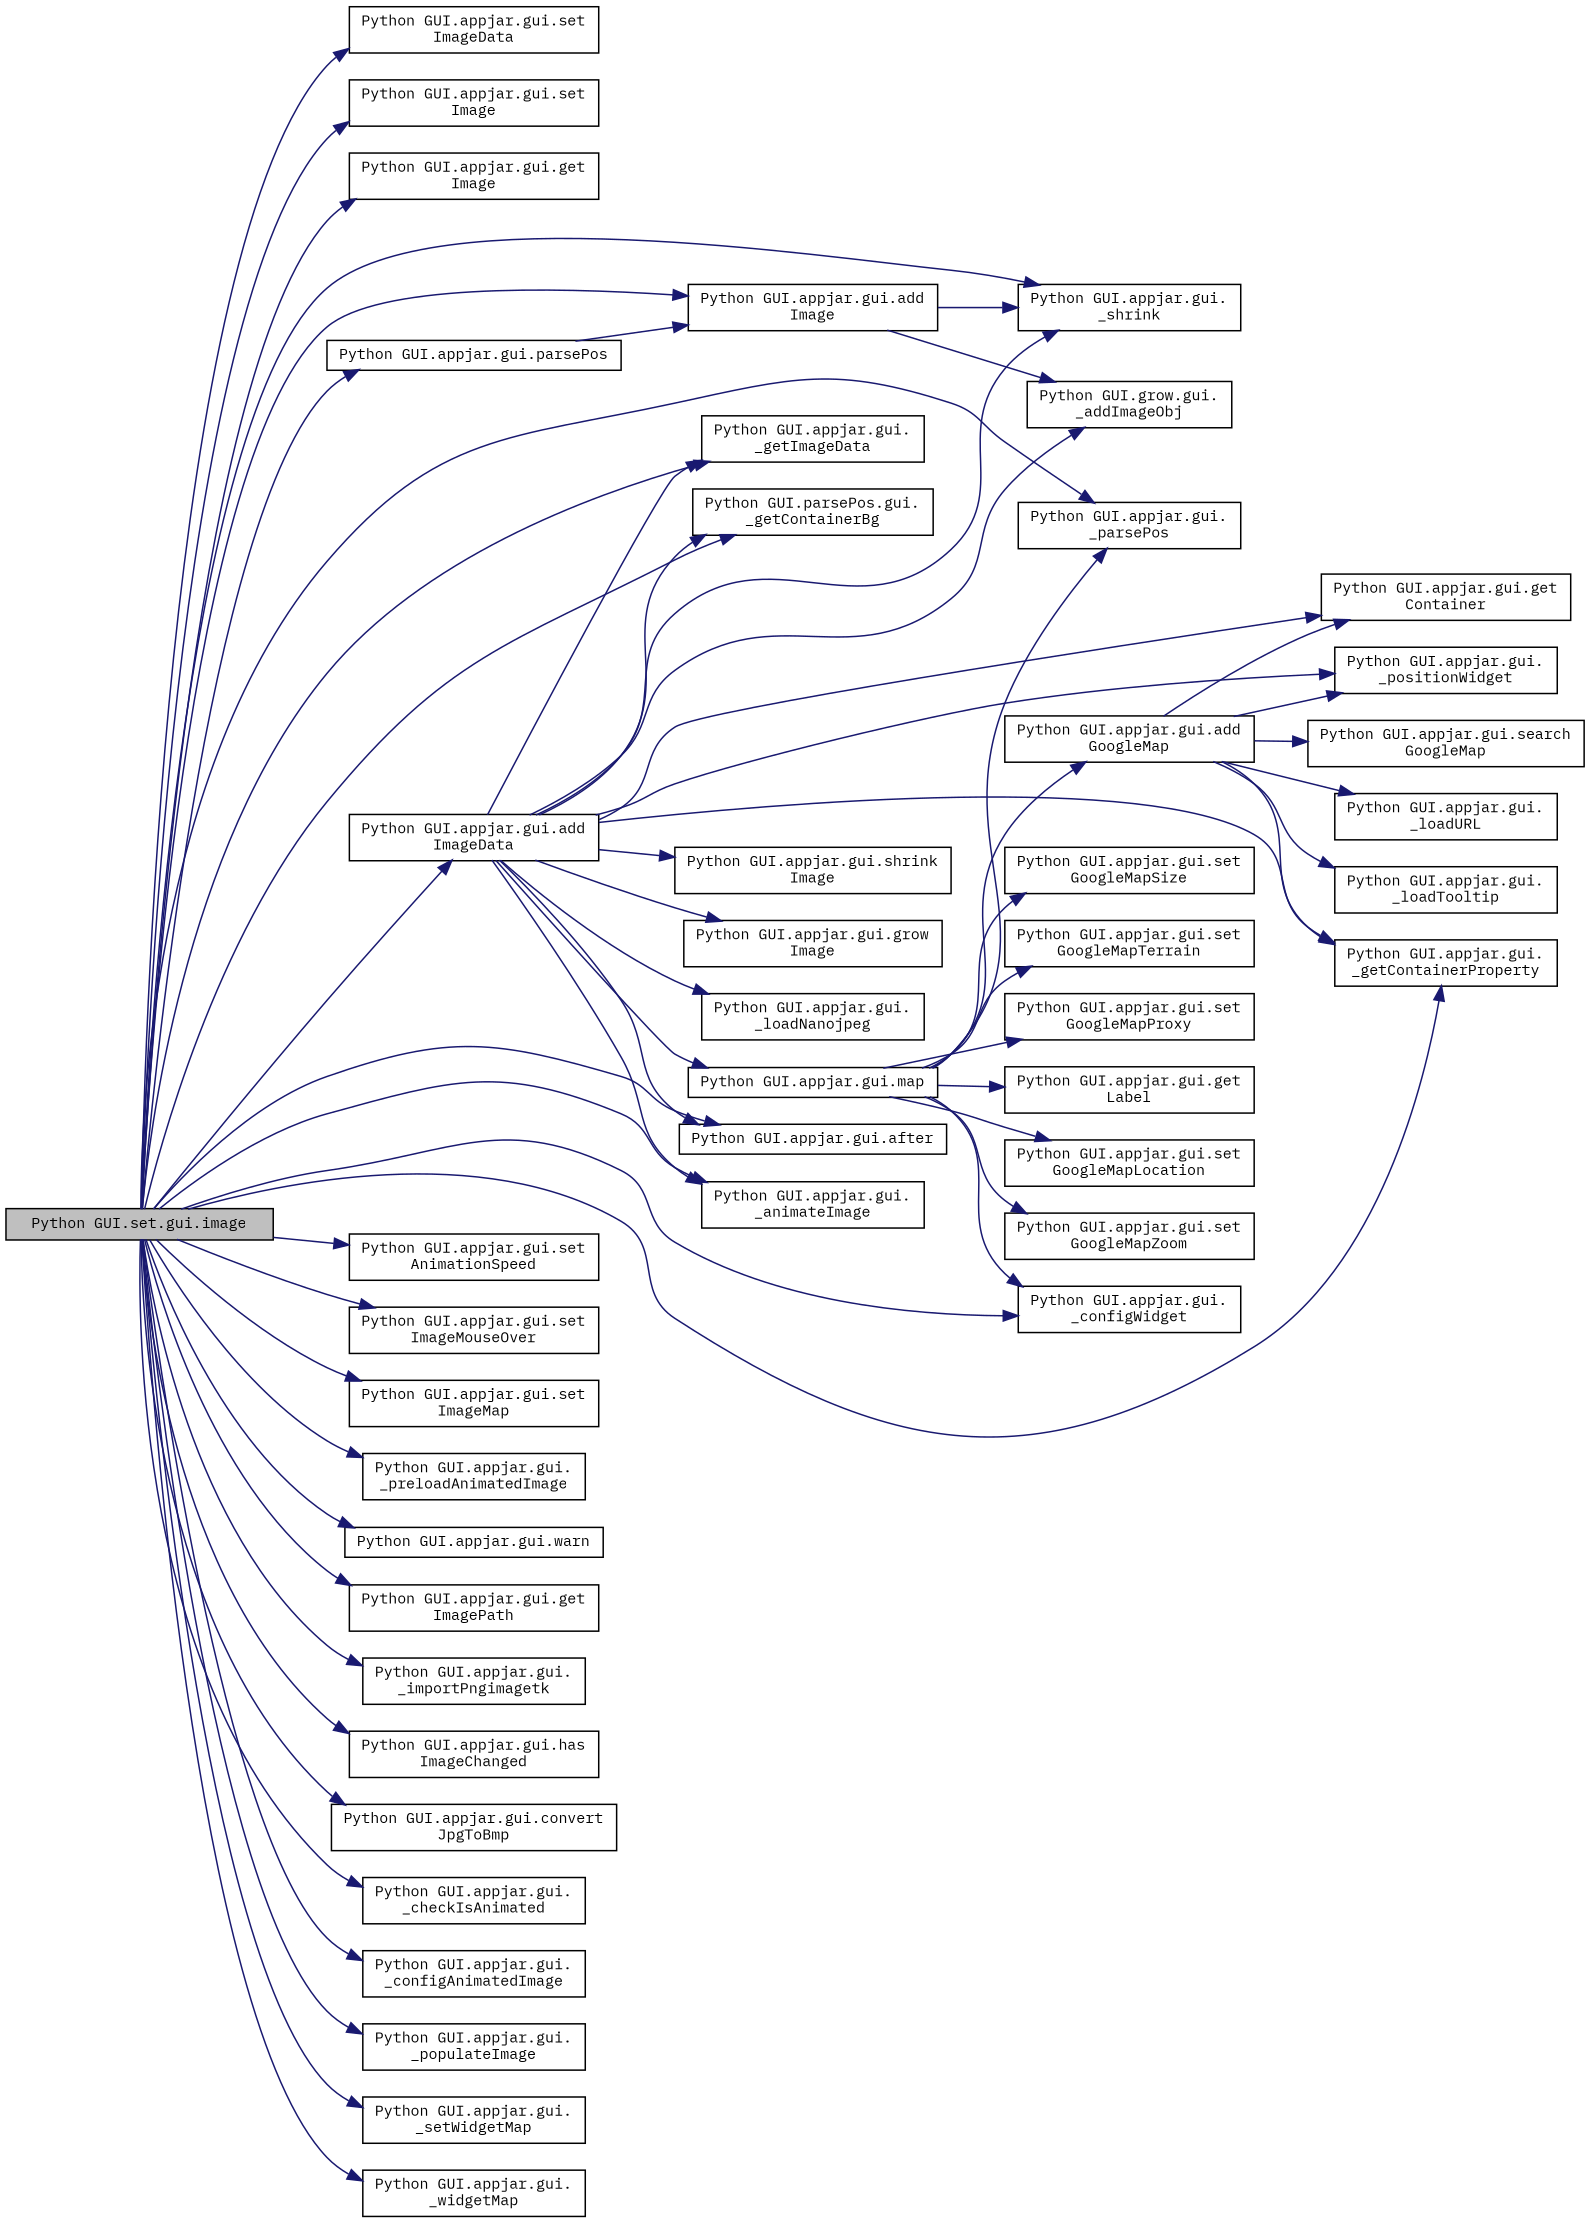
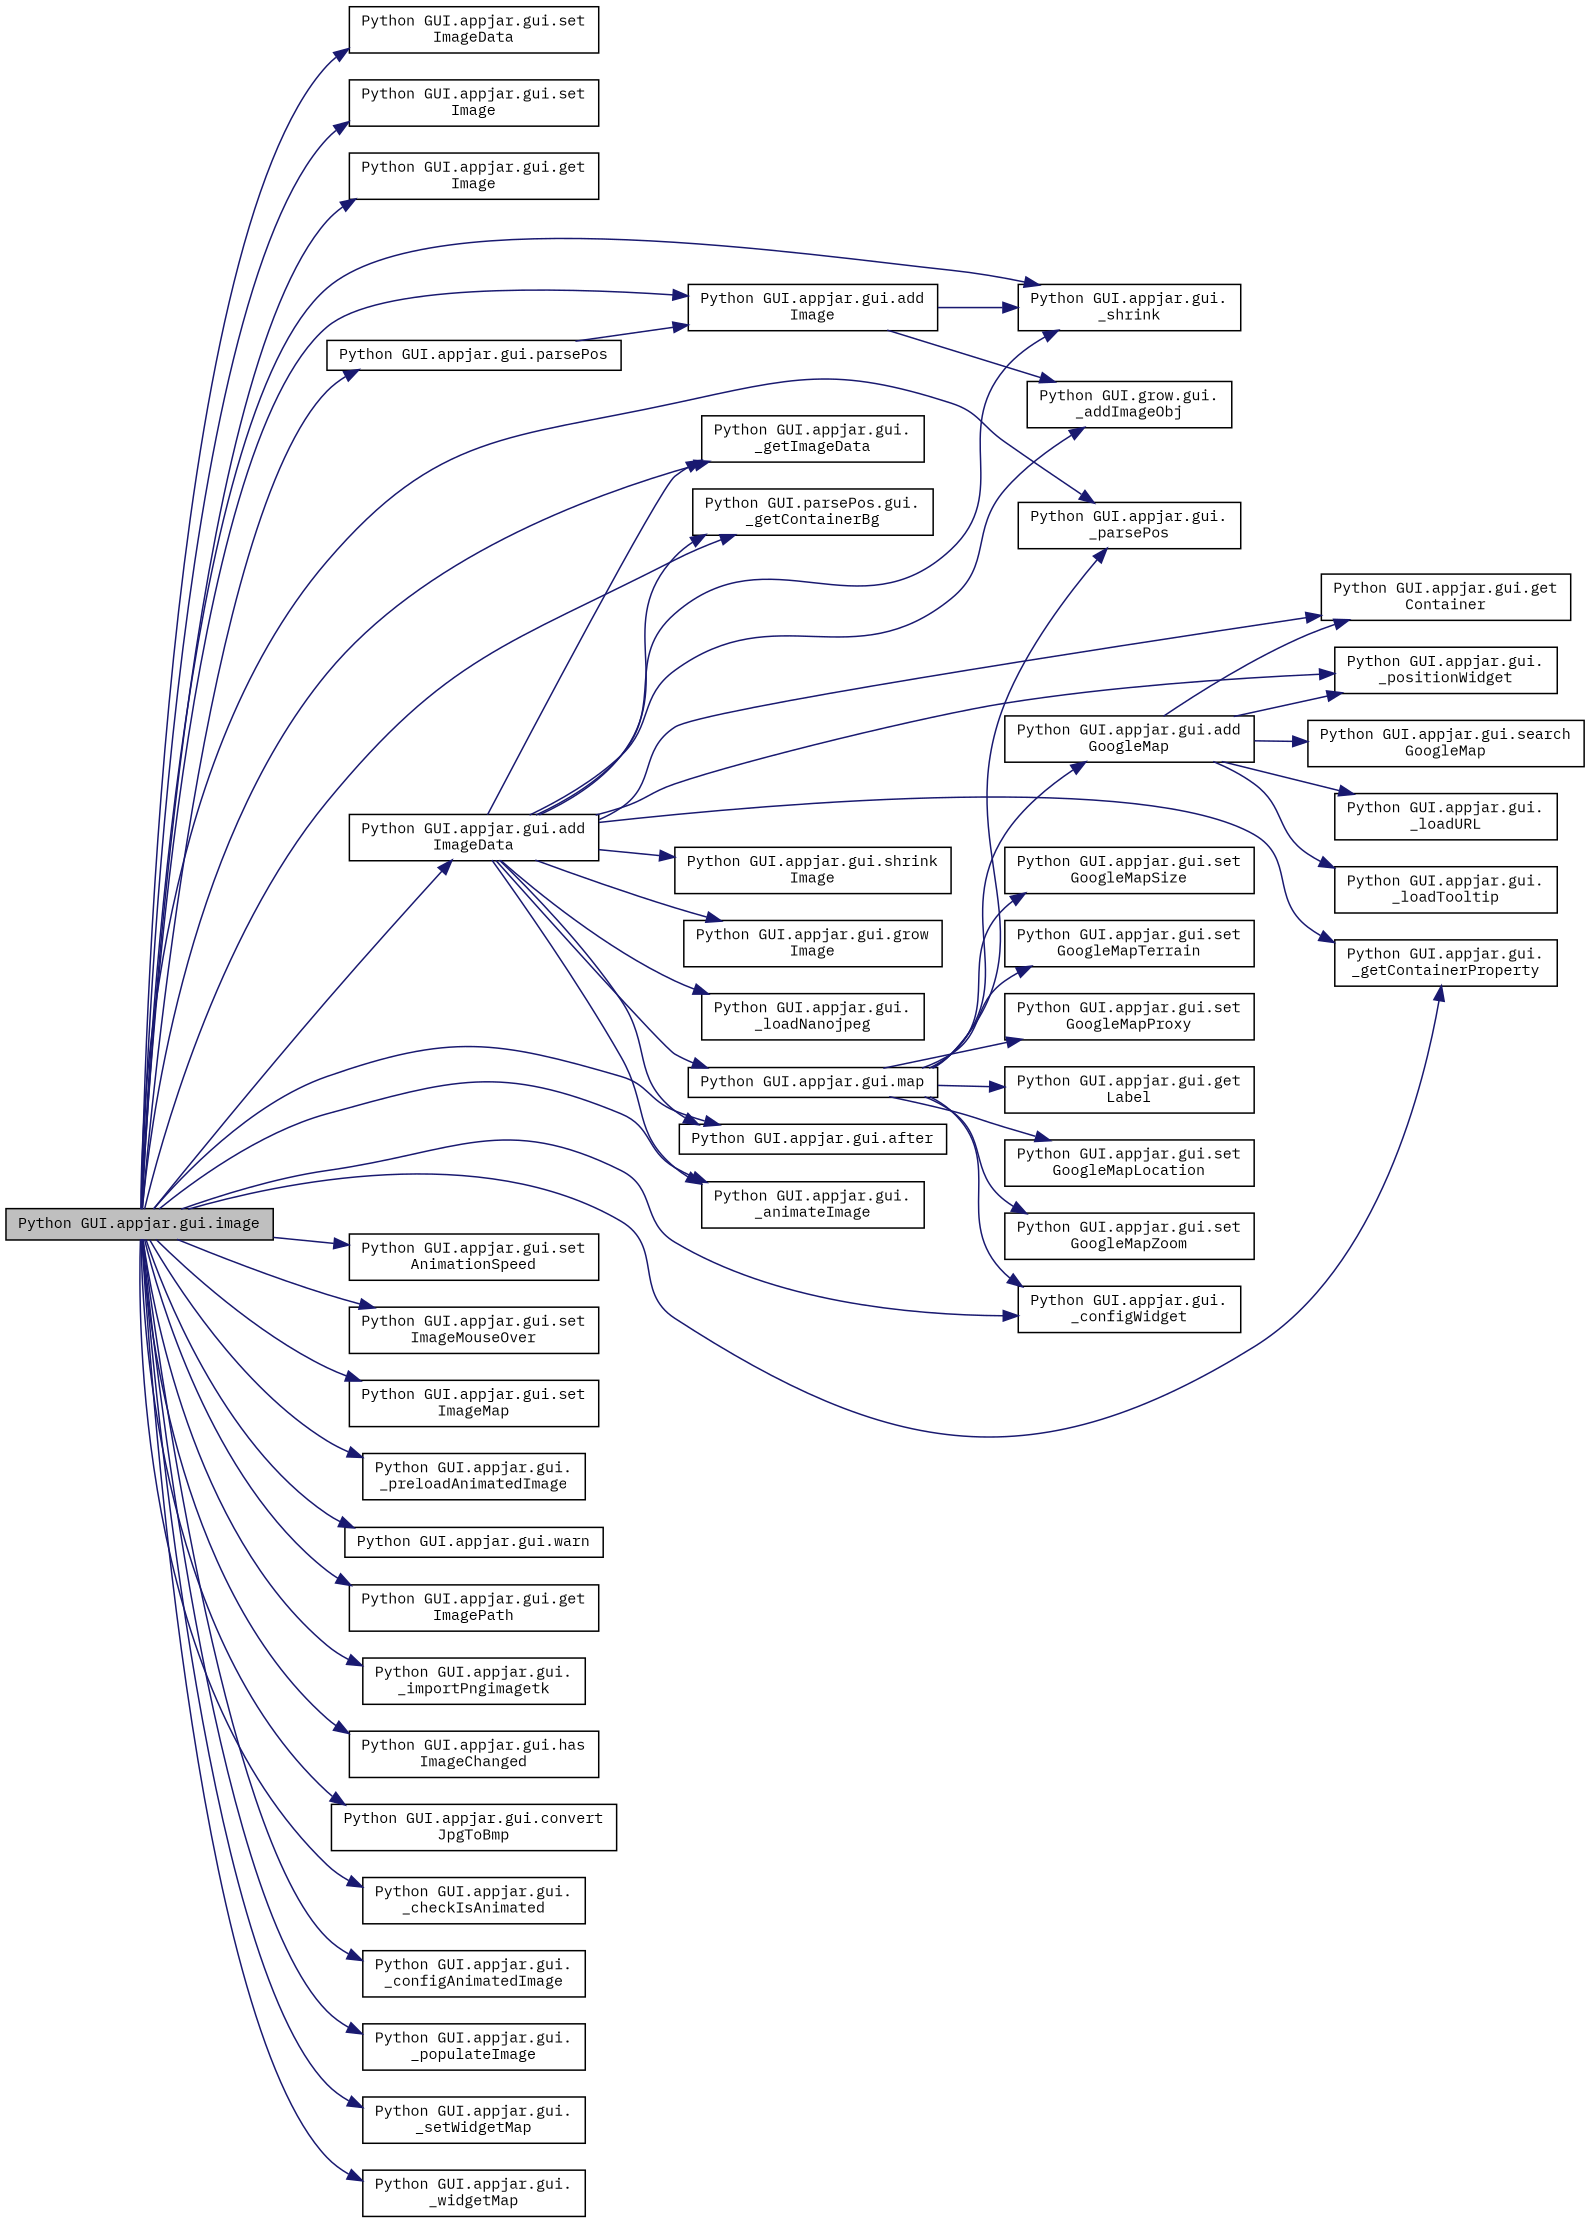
(1280, 845) -> none
(140, 1224) -> (140, 1224)
